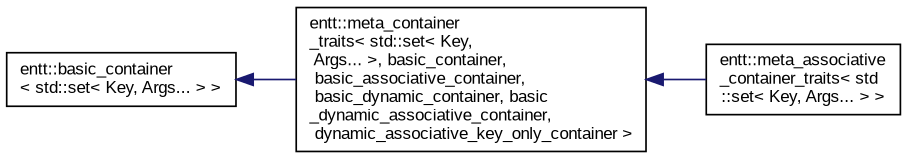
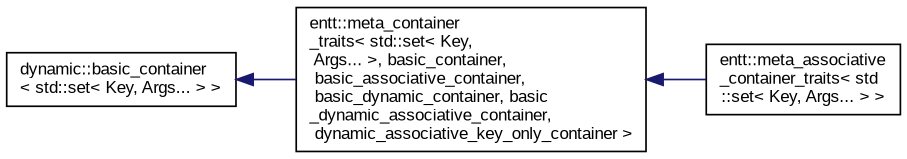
(121, 79) -> (121, 79)
